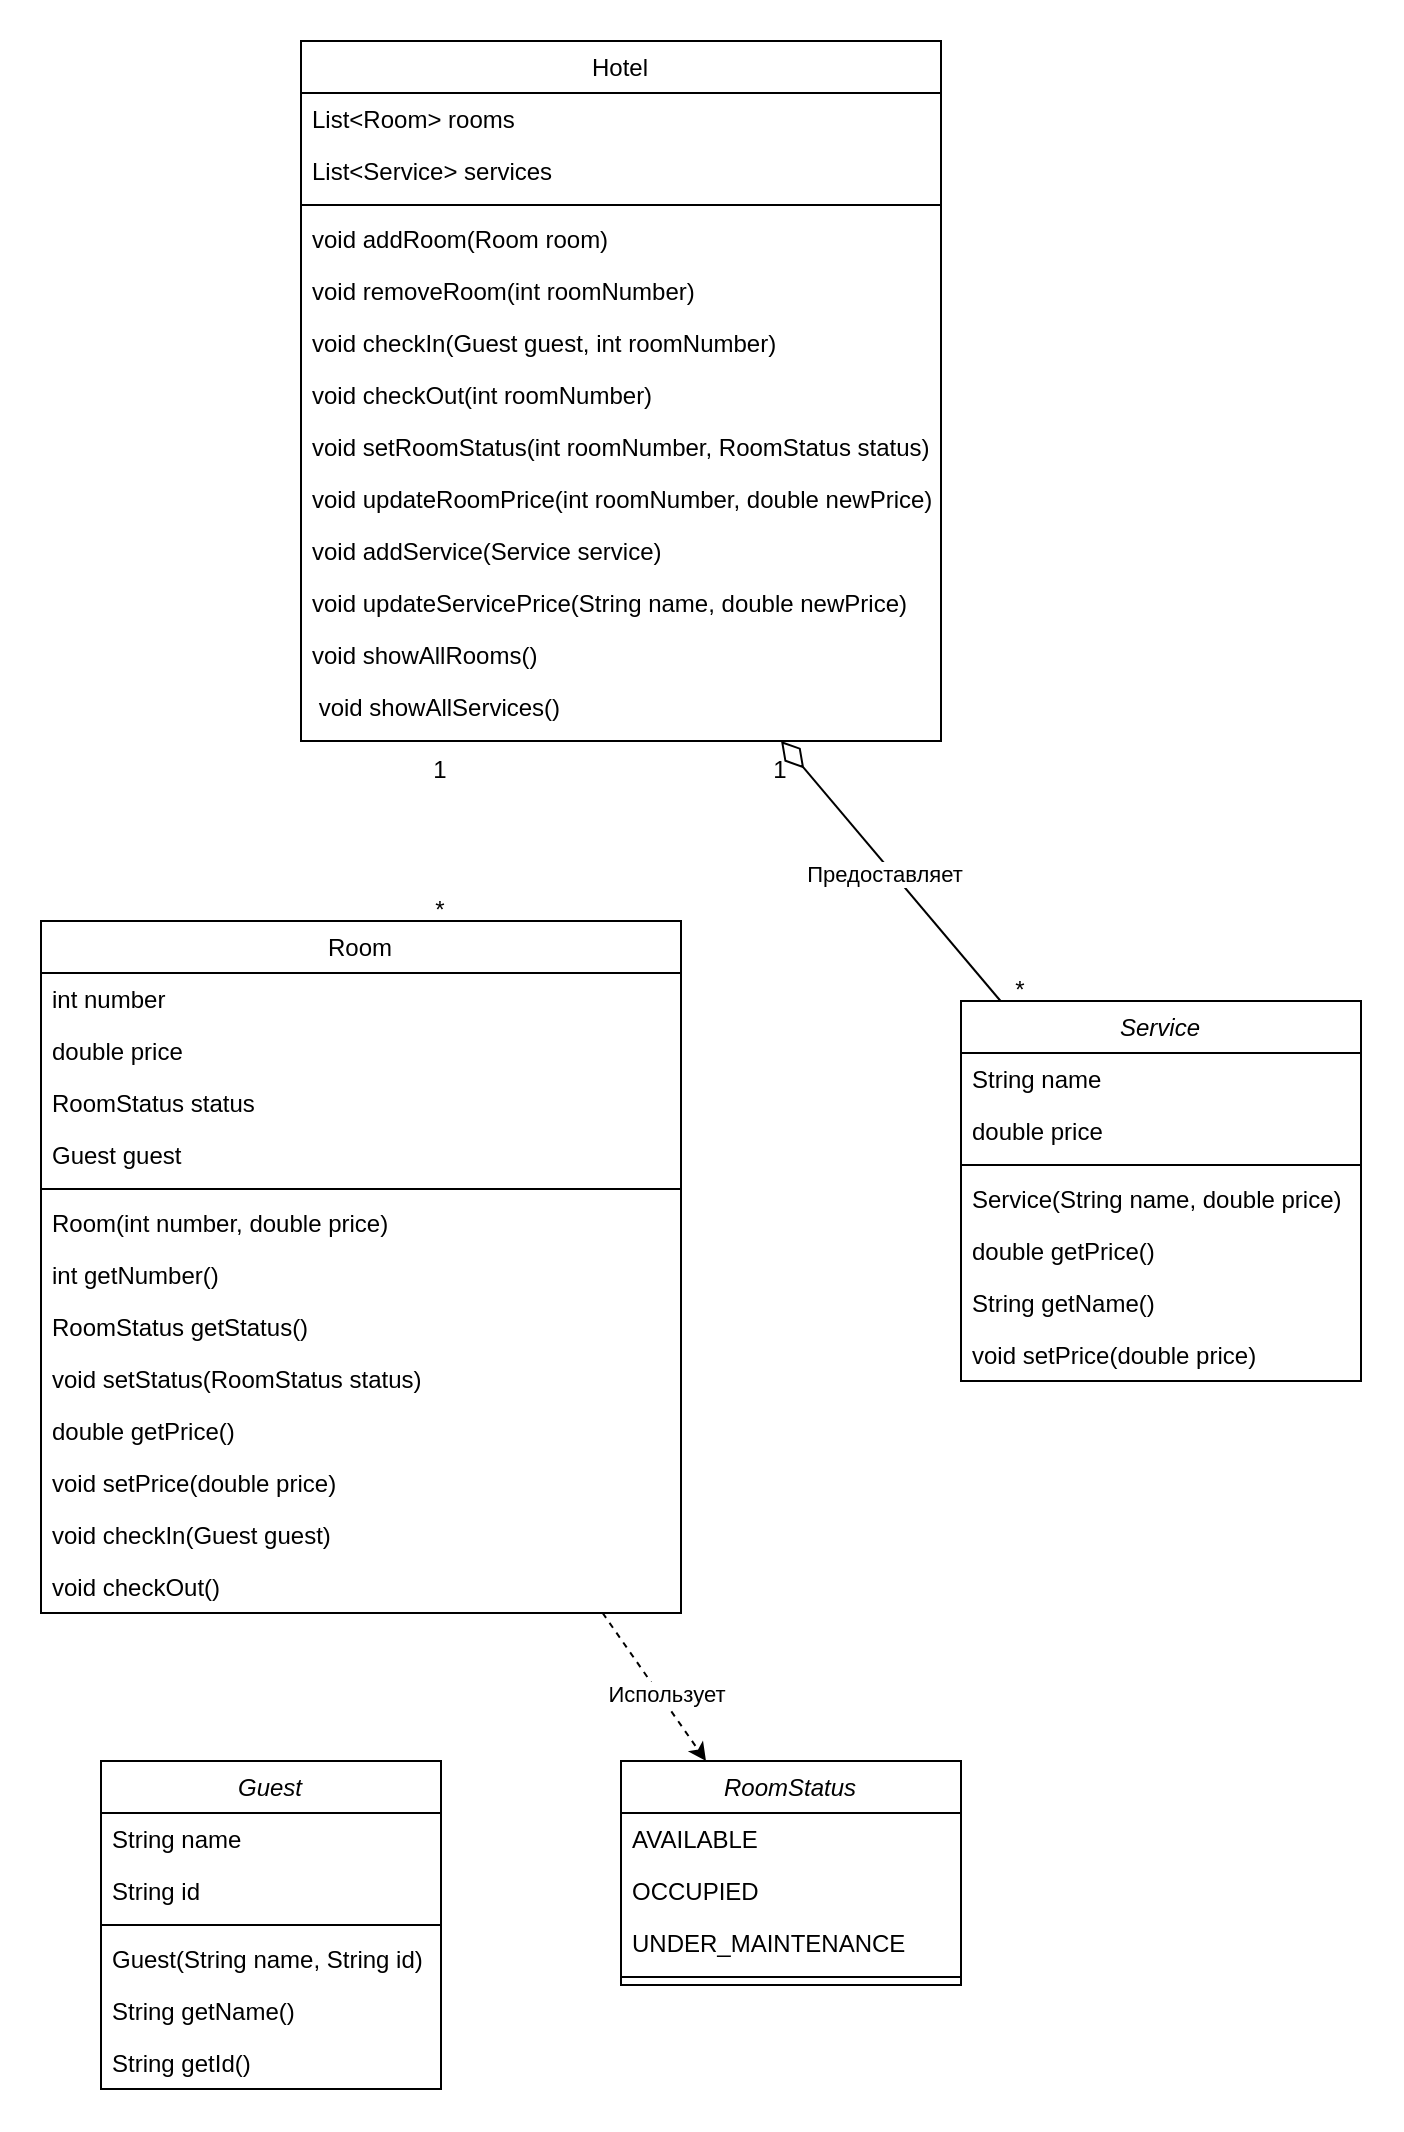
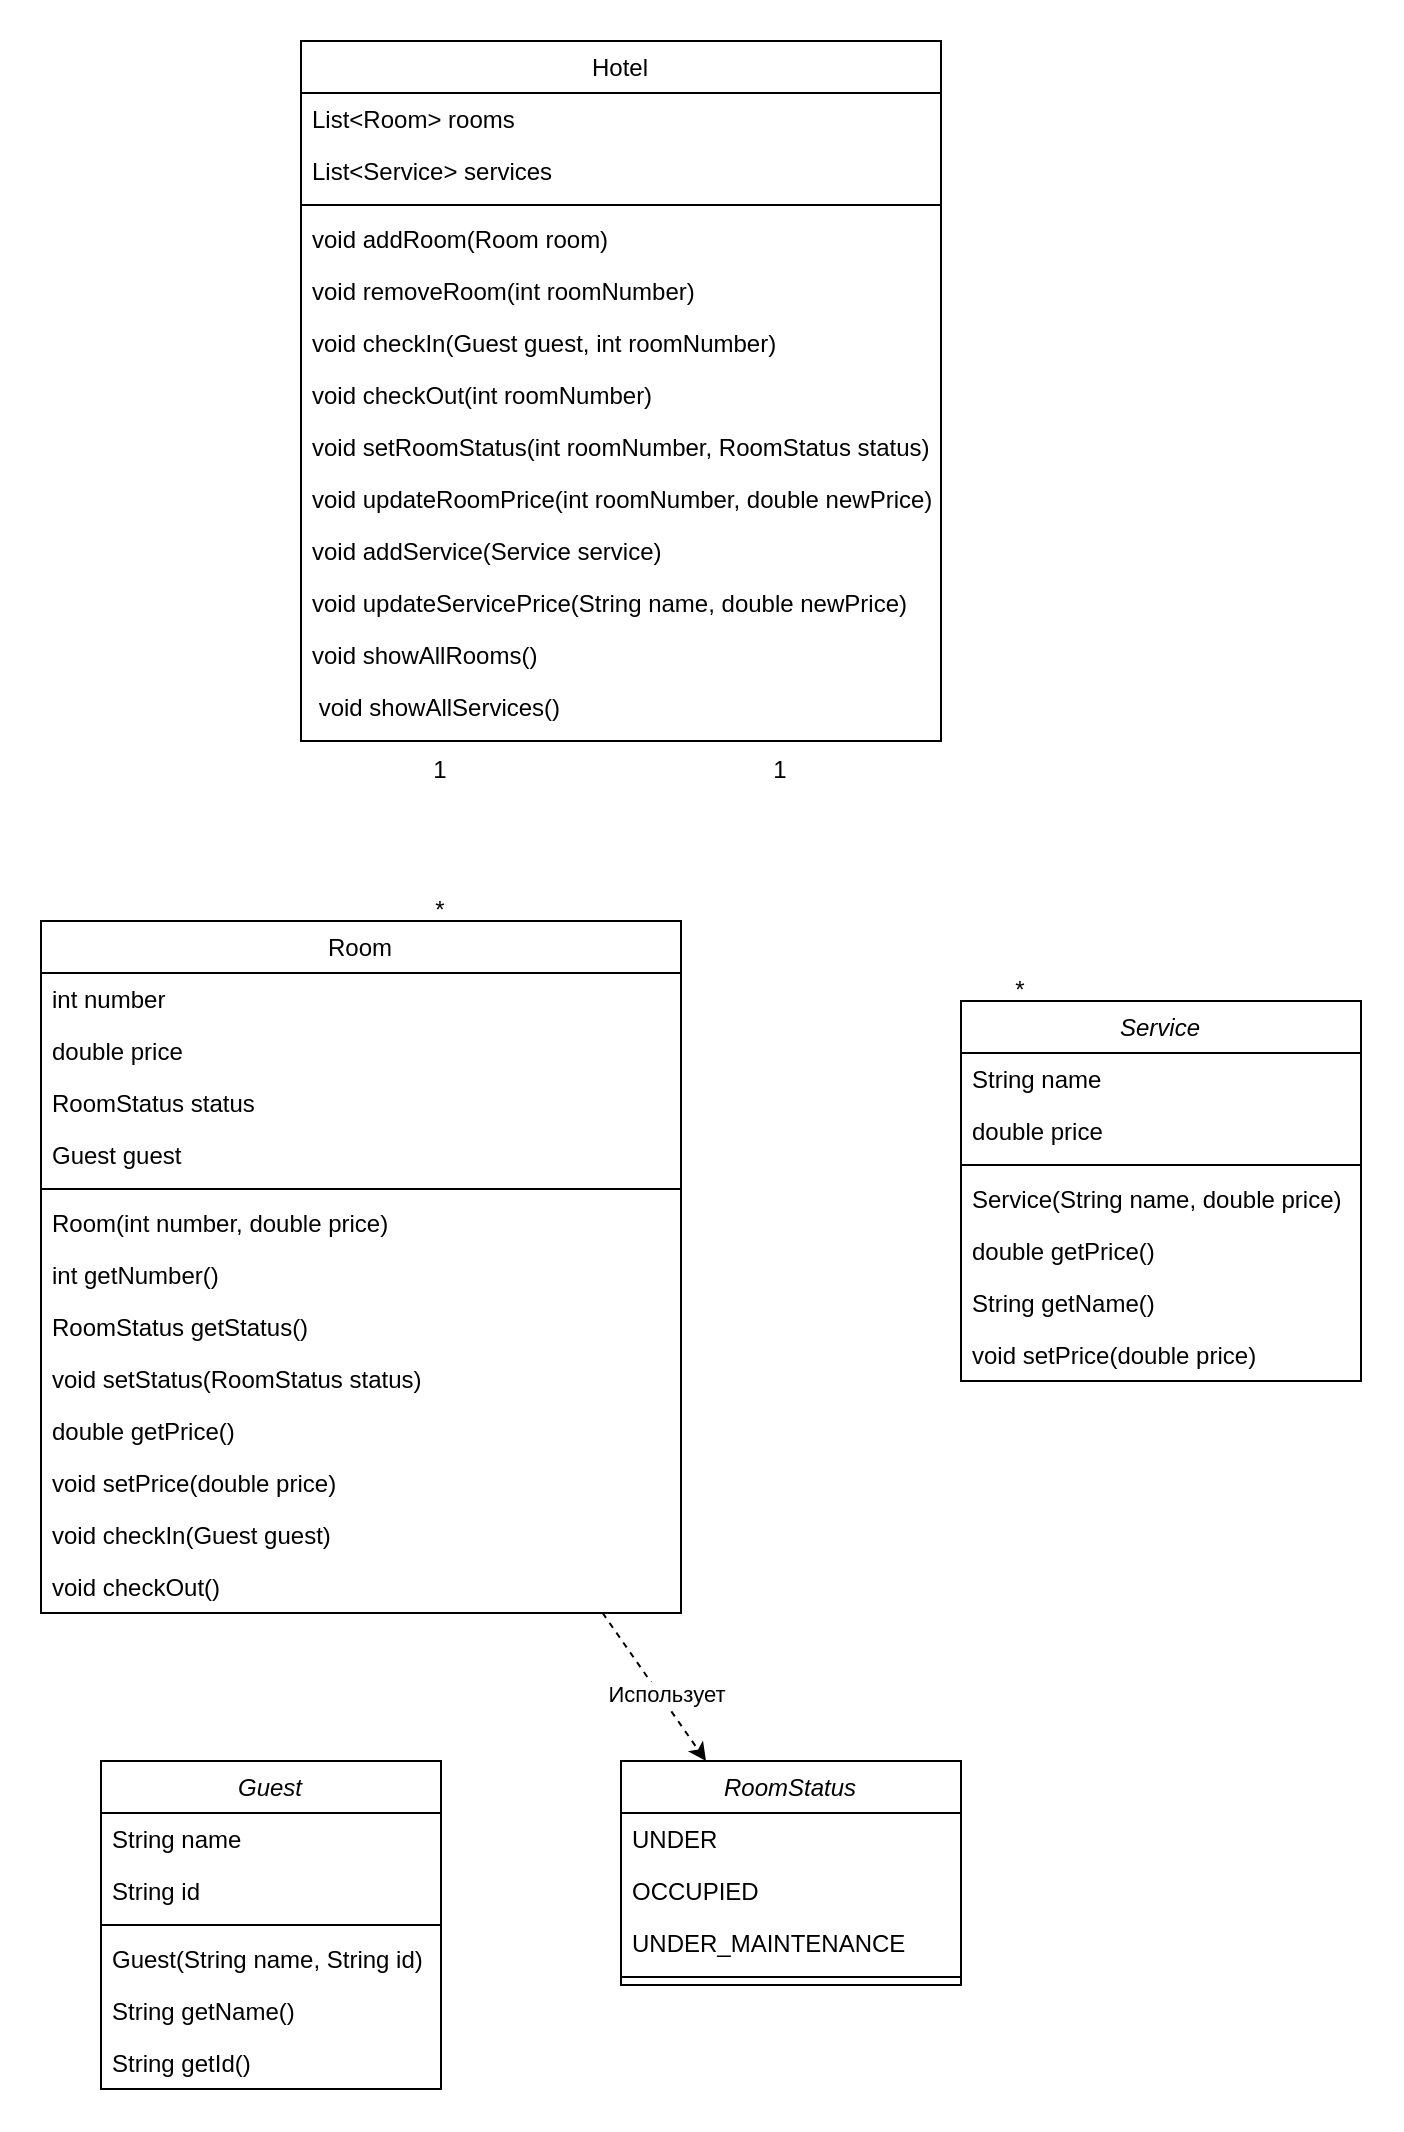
(901, 883) -> none
(692, 1840) -> (666, 1840)
